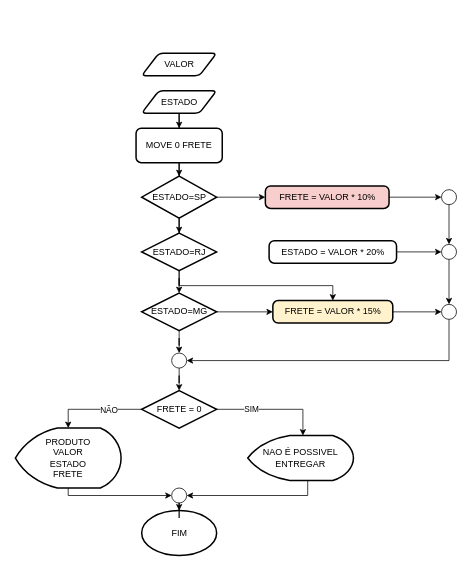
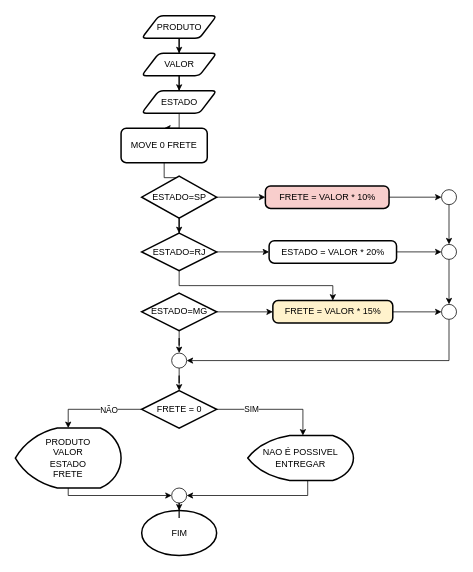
none -> (179, 27)
none -> (179, 48)
none -> (179, 85)
(179, 145) -> (164, 145)
(179, 287) -> (262, 252)
